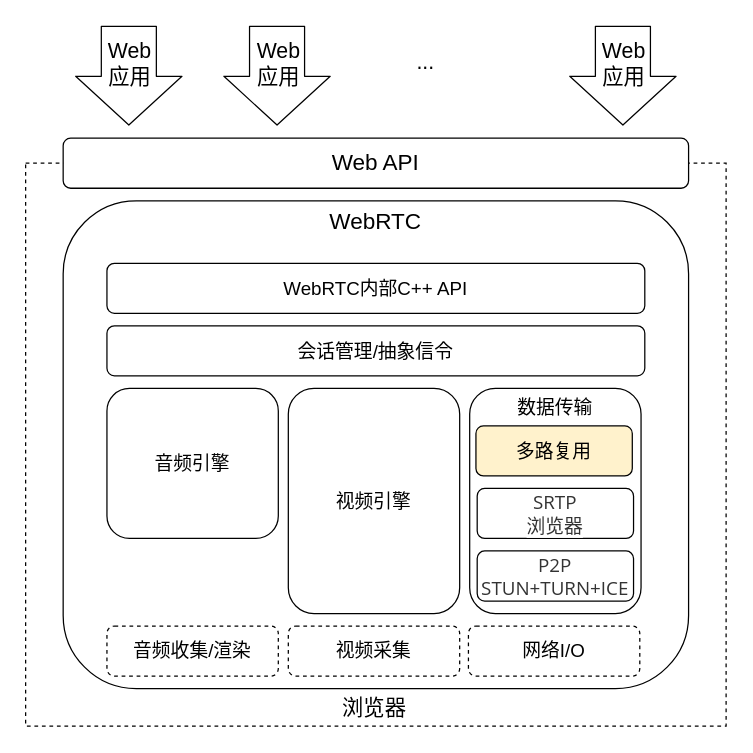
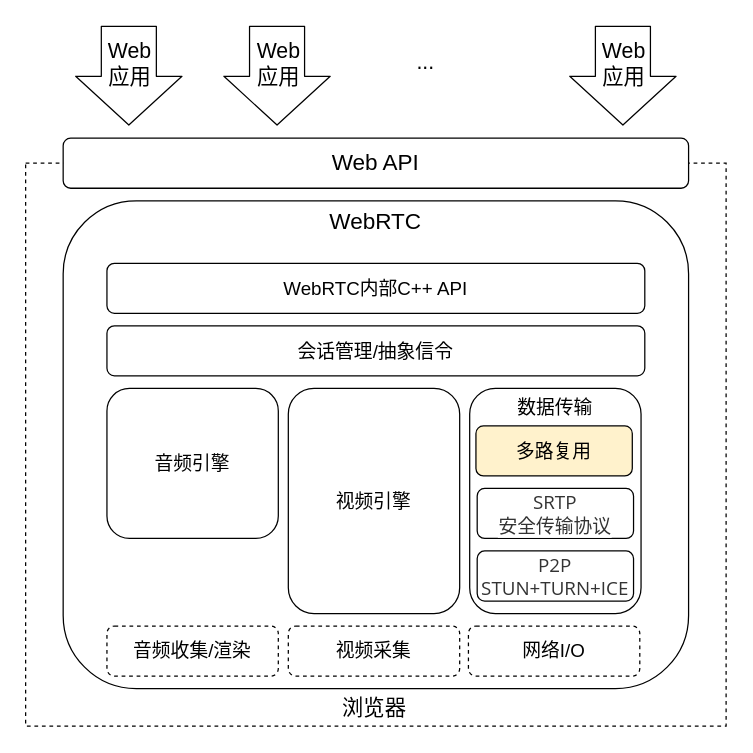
(555, 513) -> (555, 513)
